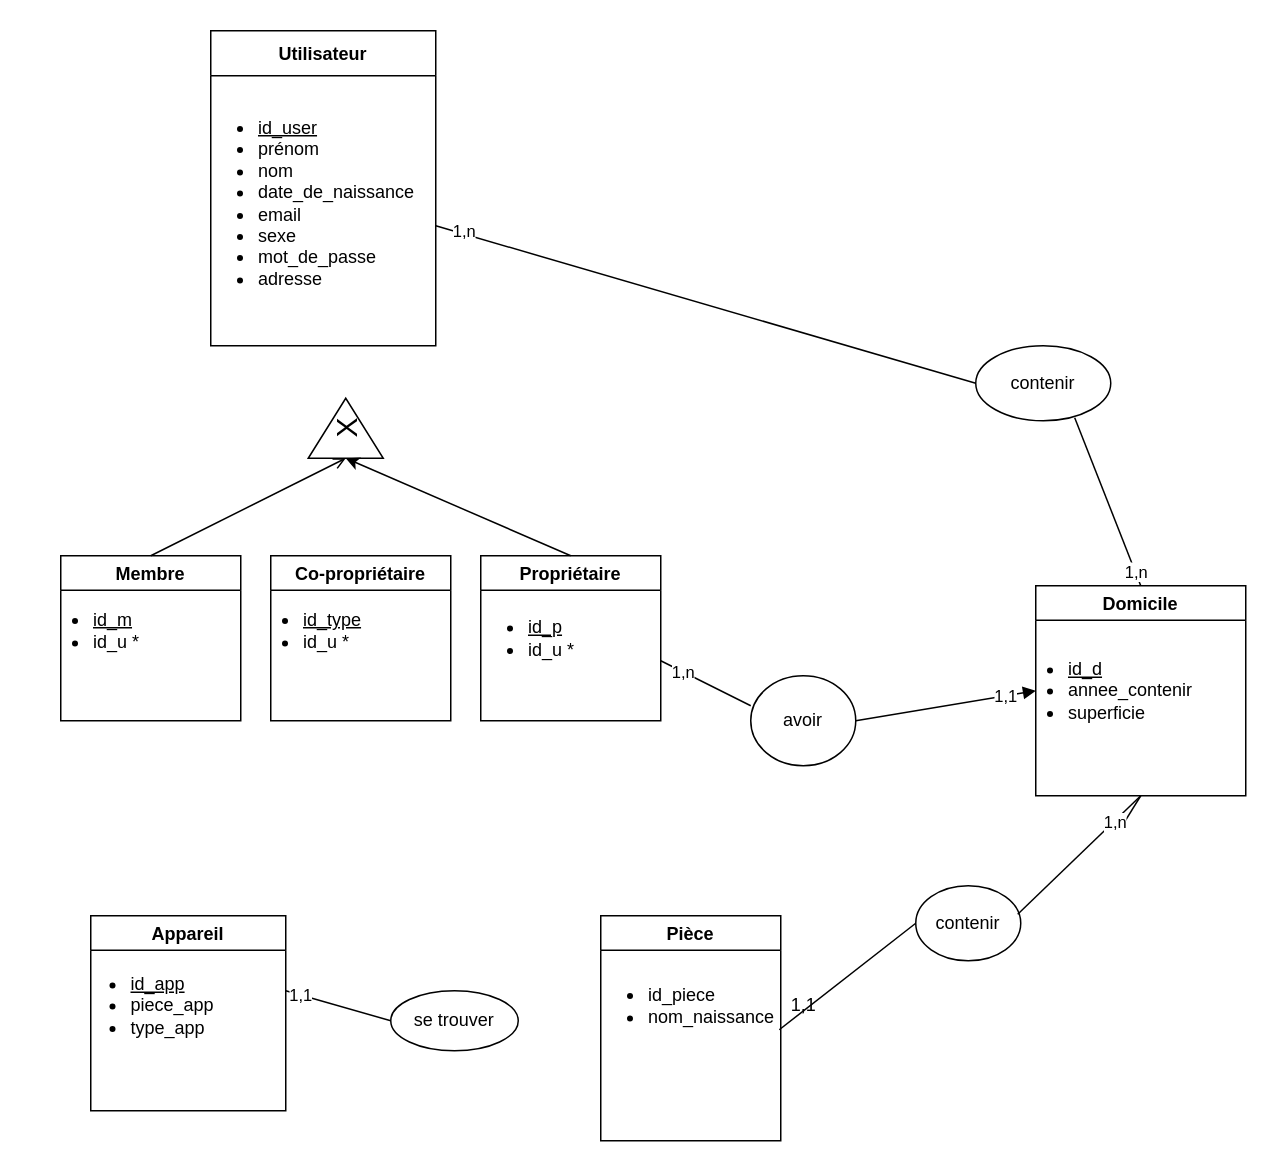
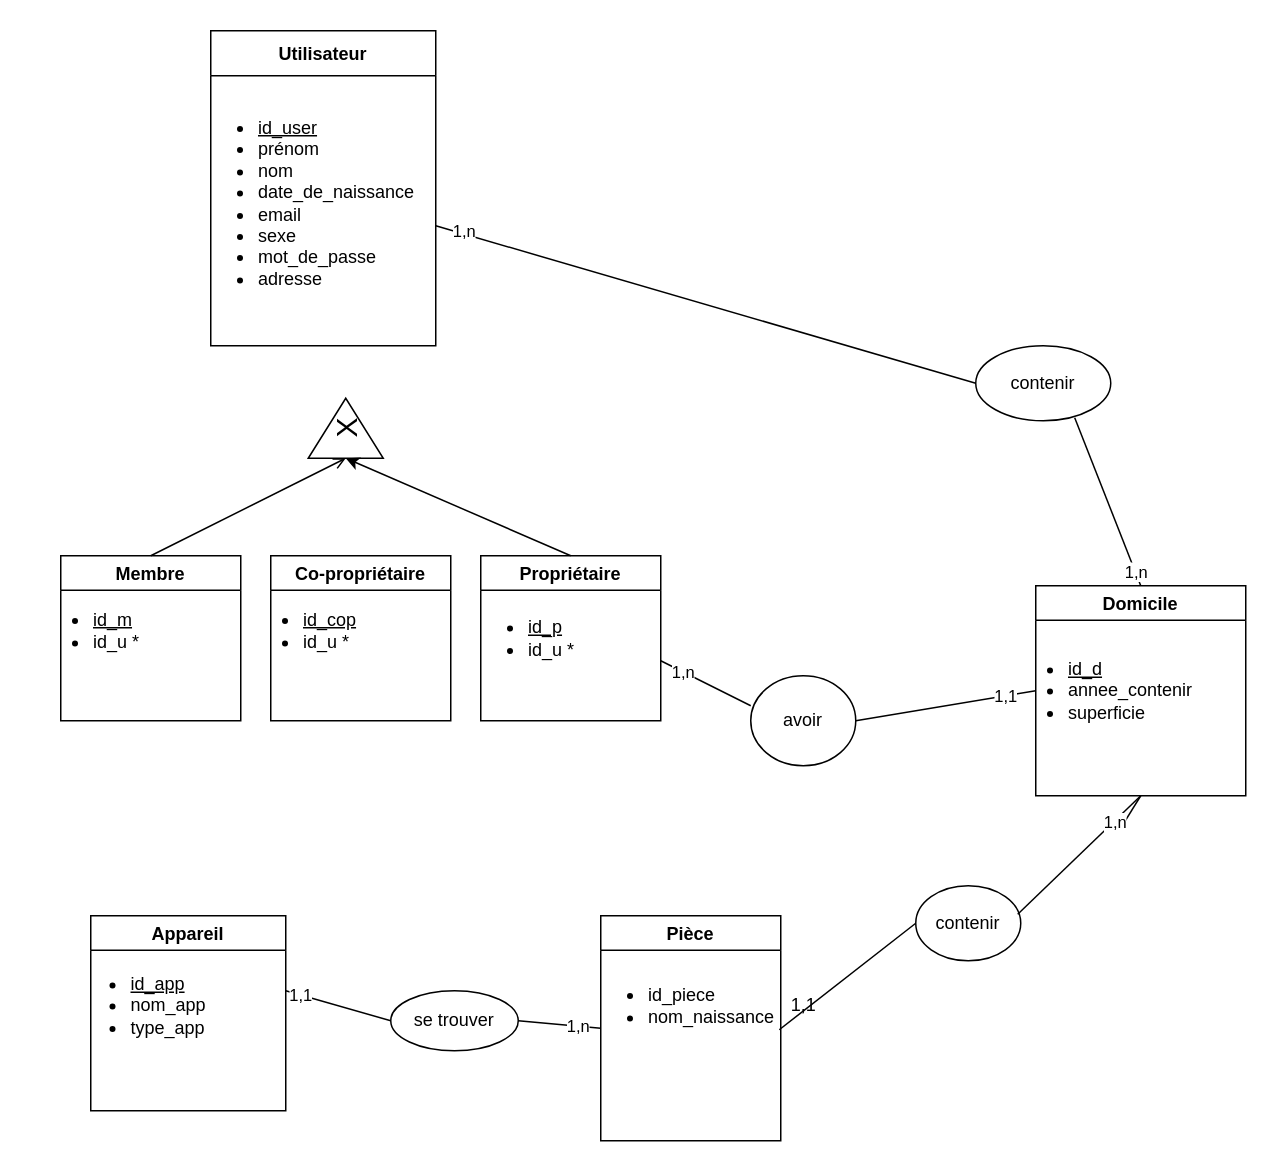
(277, 631) -> (272, 631)
(1022, 693) -> (1027, 692)
(114, 1006) -> (112, 1006)
none -> (557, 1024)
